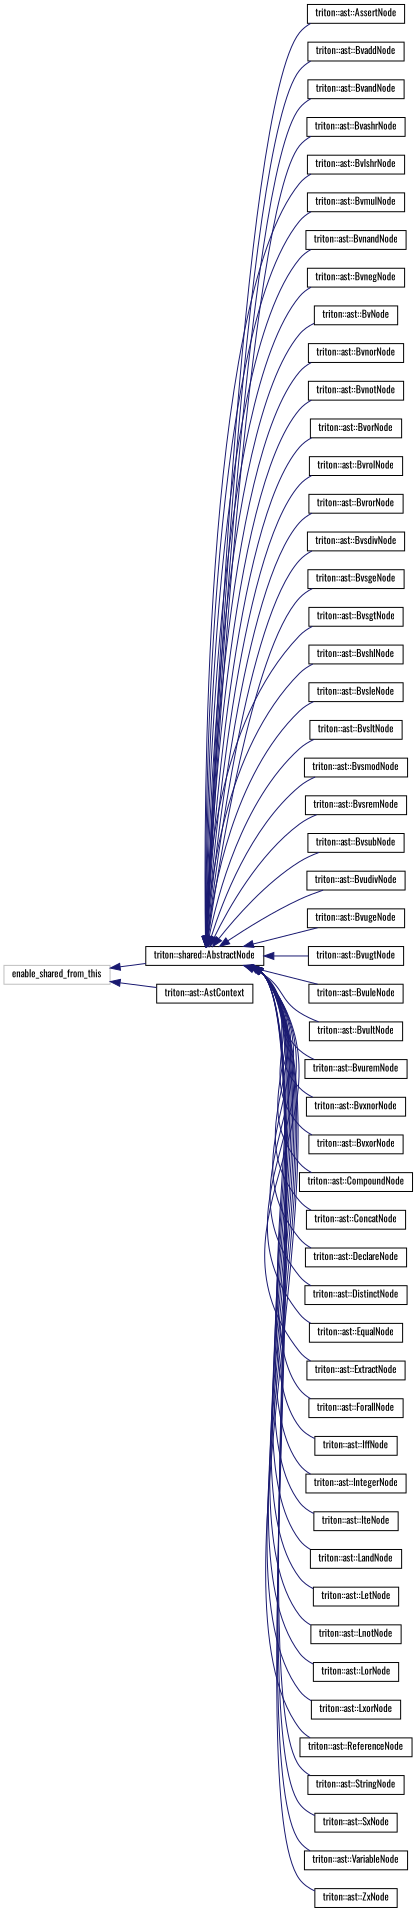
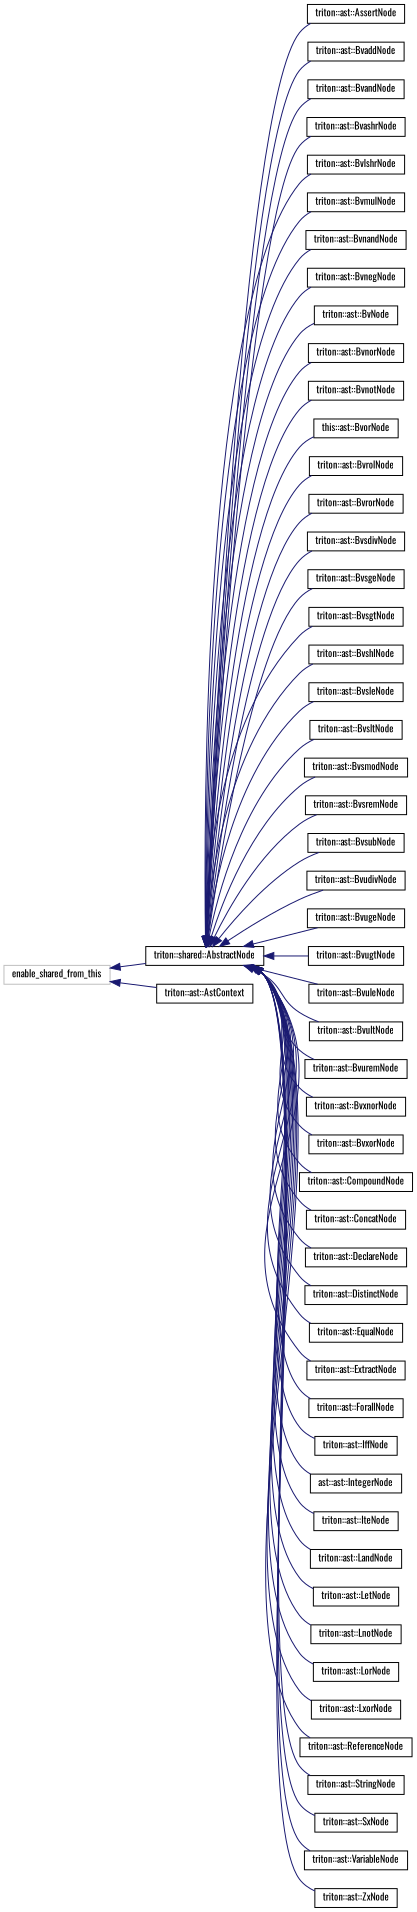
(356, 428) -> (356, 428)
(356, 1484) -> (356, 1484)
